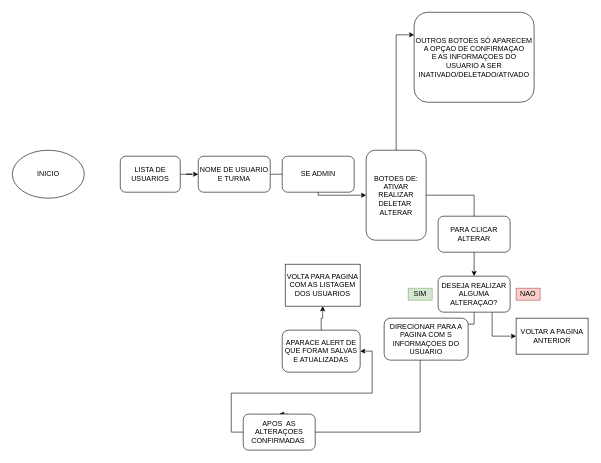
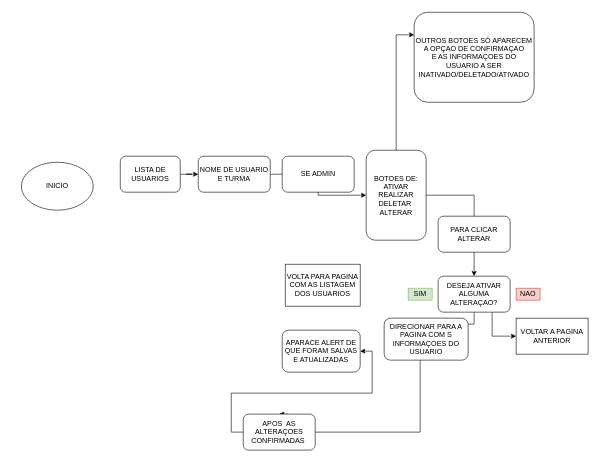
(48, 174) -> (57, 186)
(474, 294) -> (474, 294)
(323, 316) -> none
